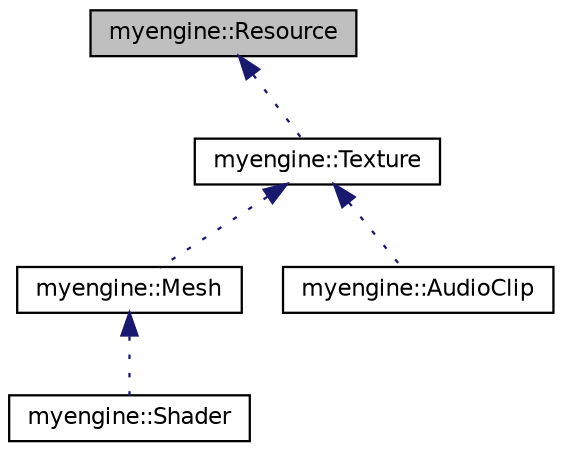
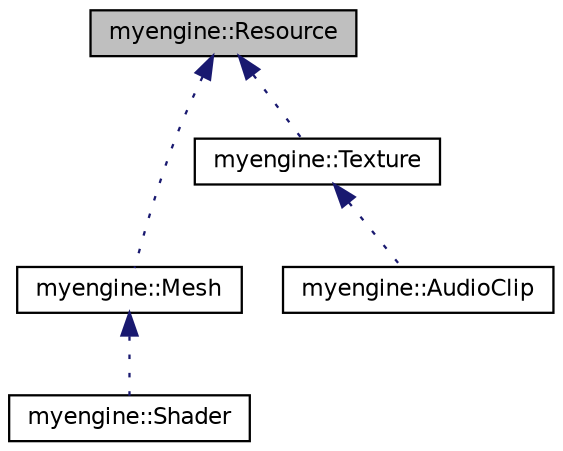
(213, 232) -> (164, 171)
